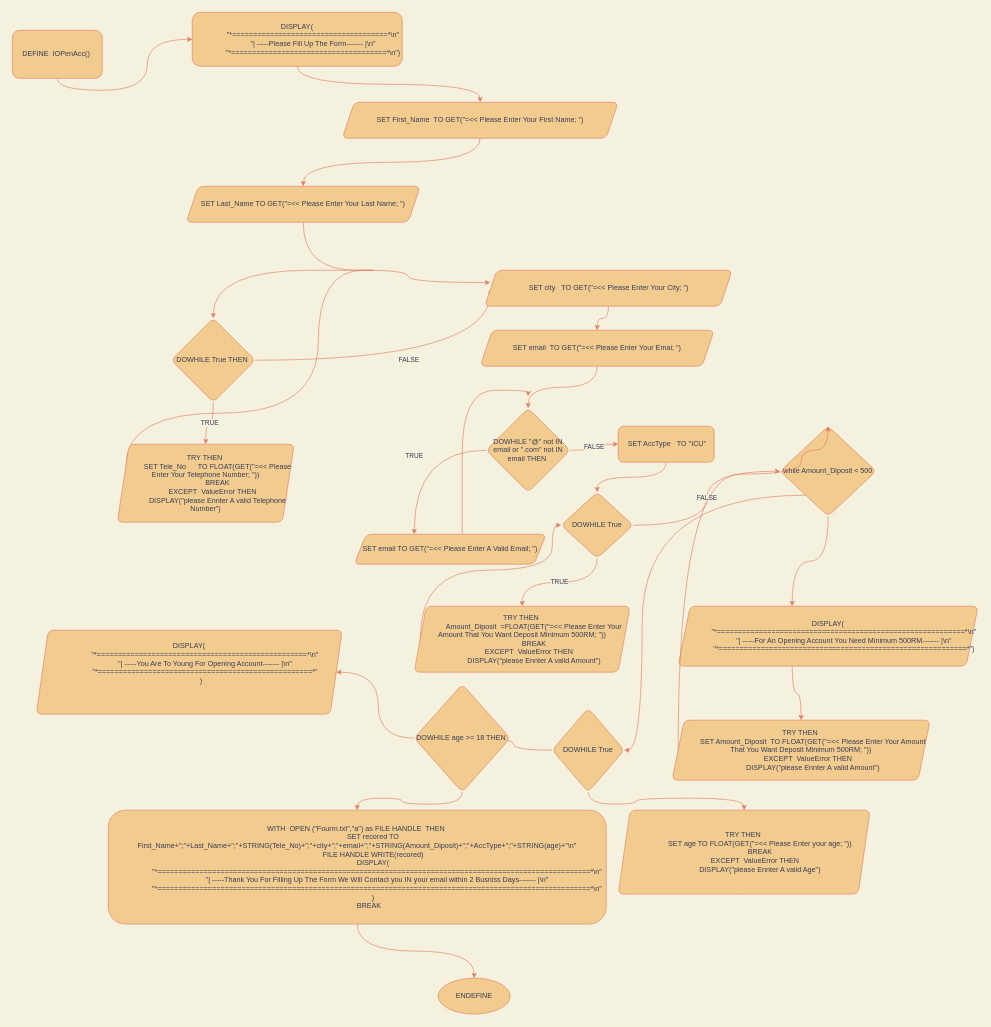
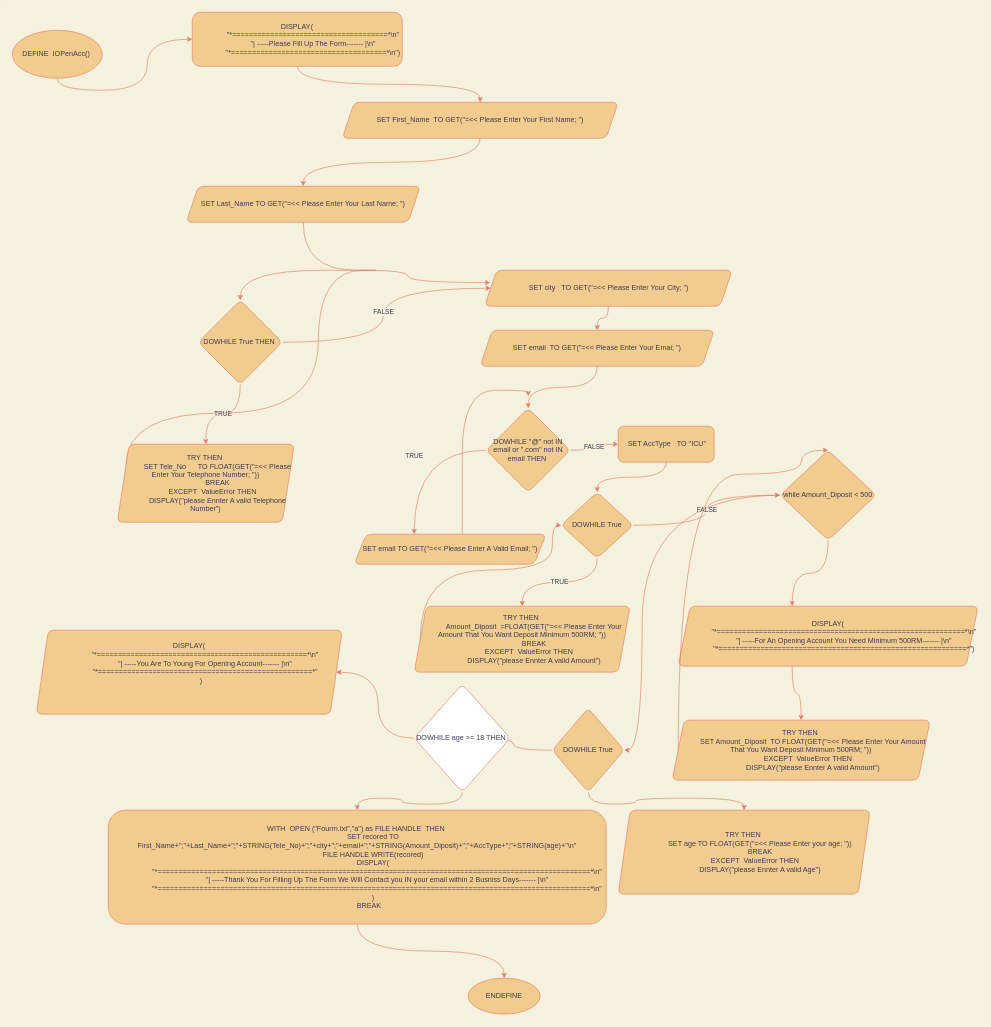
(57, 54) -> (57, 54)
(213, 360) -> (240, 342)
(828, 471) -> (828, 495)
(462, 738) -> (462, 738)
(474, 996) -> (504, 996)
